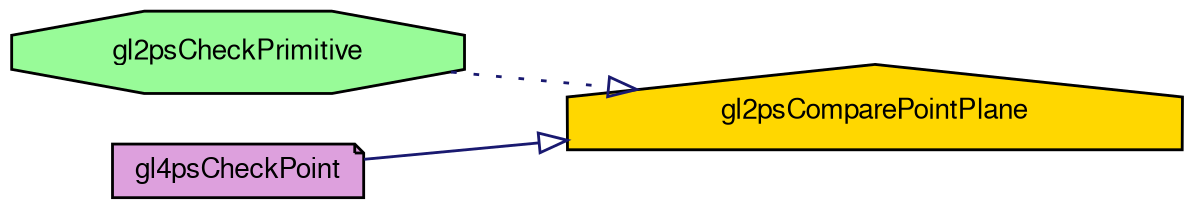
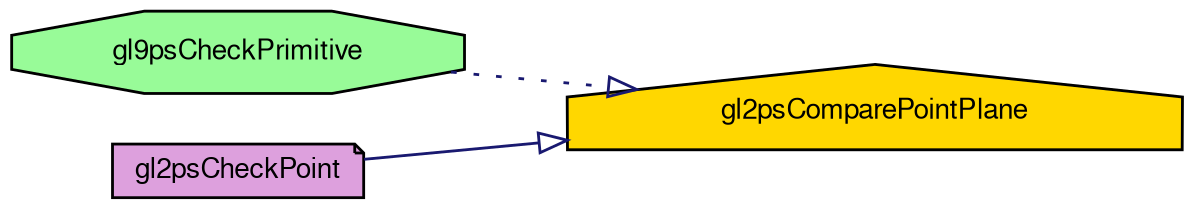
(238, 52) -> (238, 52)
(238, 171) -> (238, 171)
